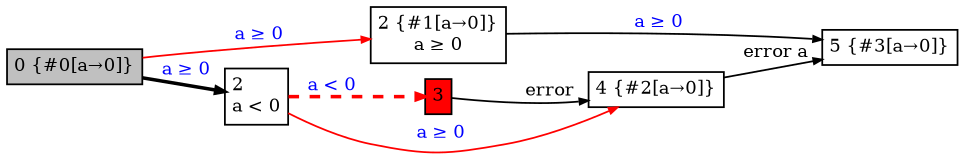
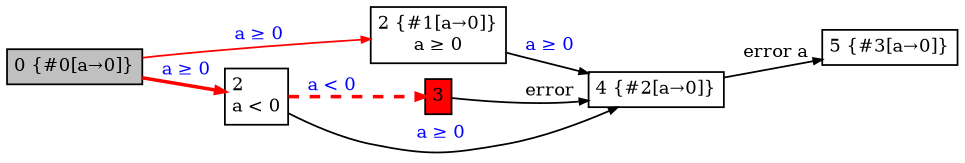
(659, 34) -> (543, 62)
(179, 84) -> (179, 84)
(448, 152) -> (448, 152)
